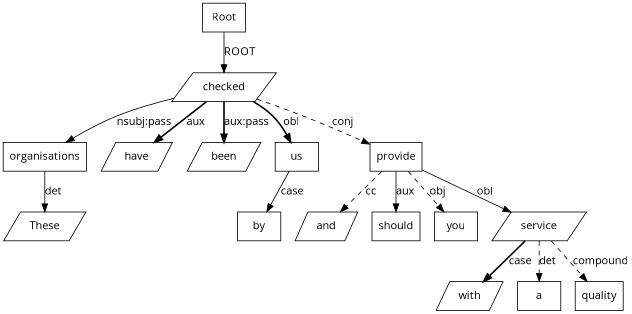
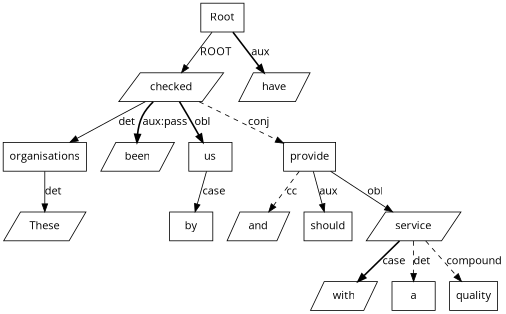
(184, 120) -> (246, 49)
(144, 122) -> (127, 122)
(456, 226) -> none
